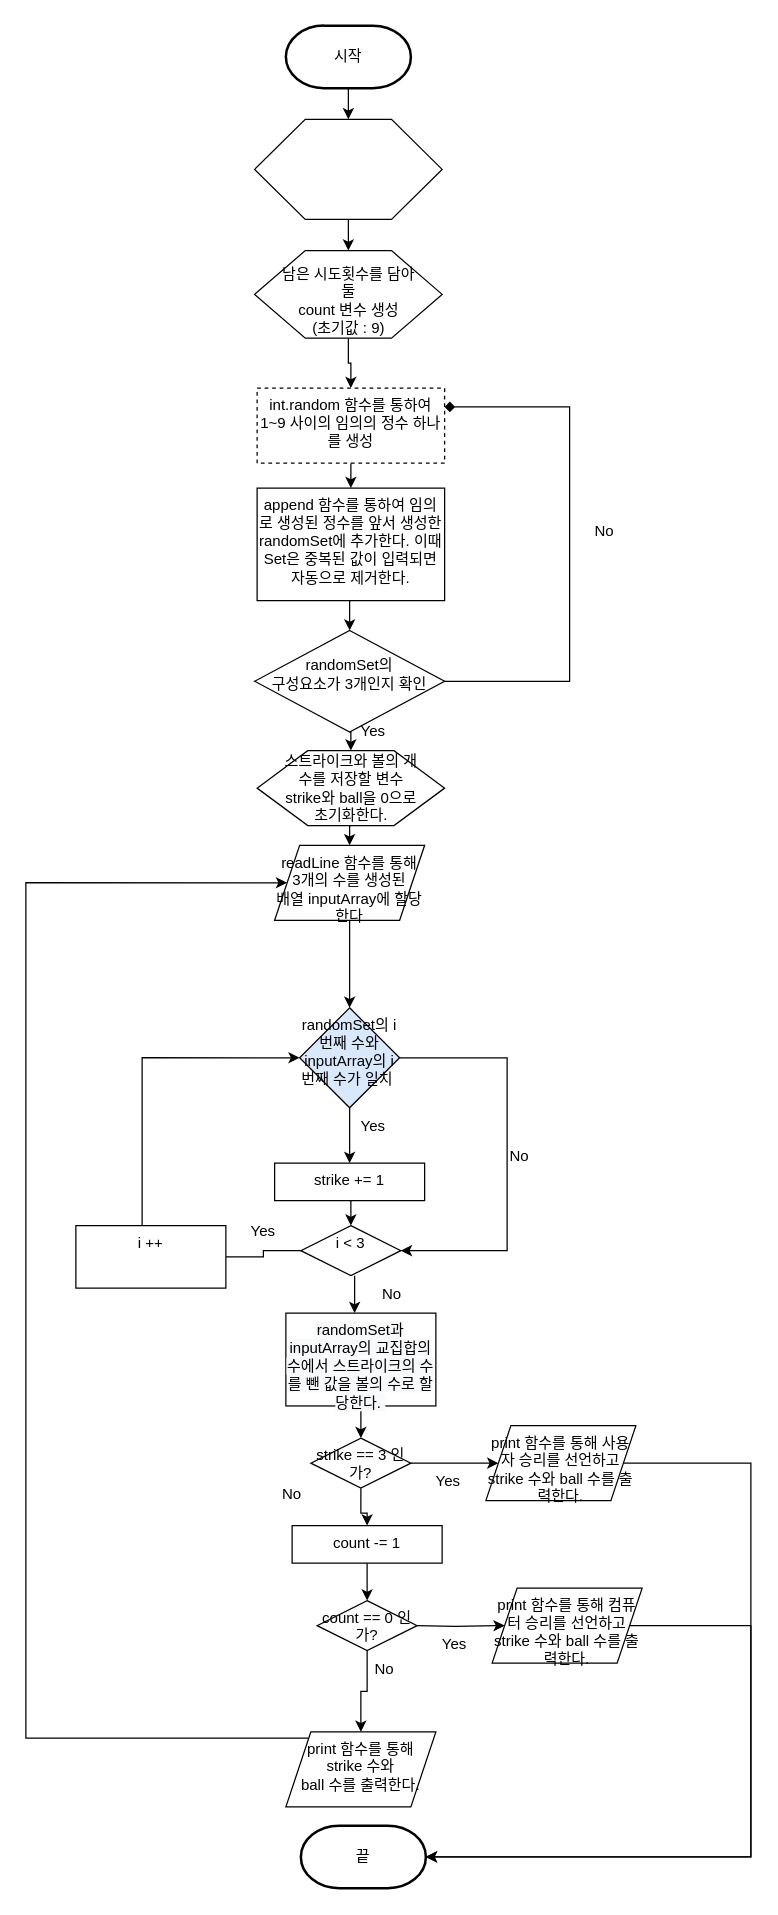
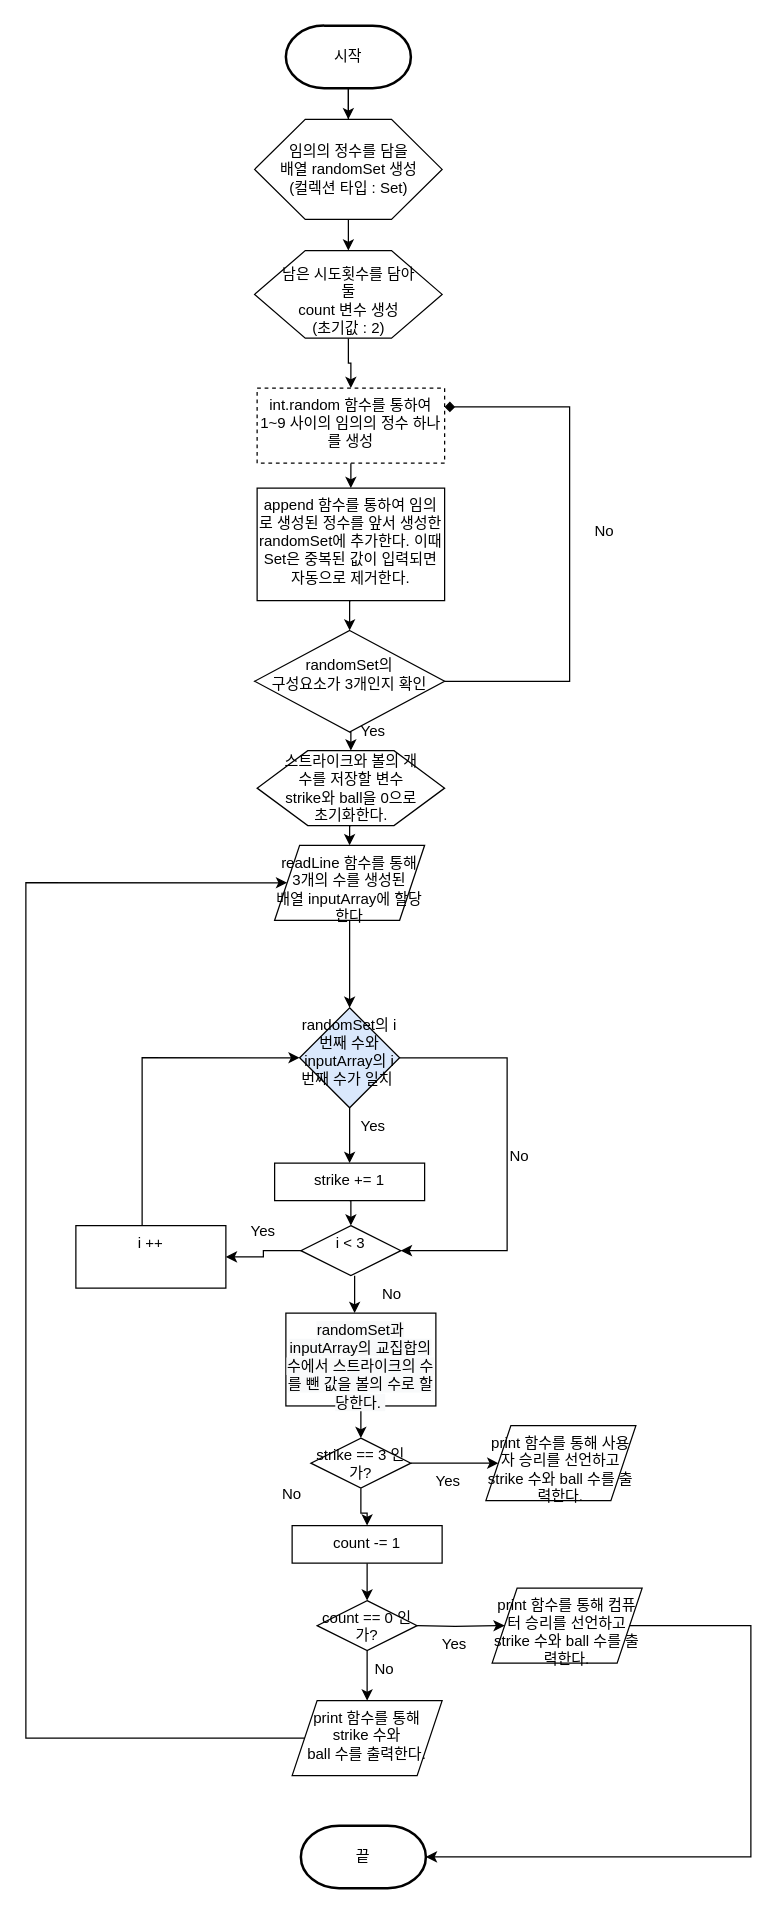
none -> (348, 118)
none -> (348, 169)
(349, 301) -> (349, 301)
(232, 1257) -> (236, 1257)
(751, 1480) -> none
(361, 1769) -> (367, 1738)
